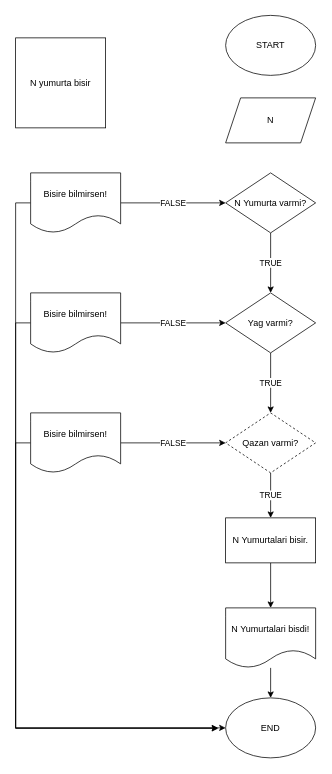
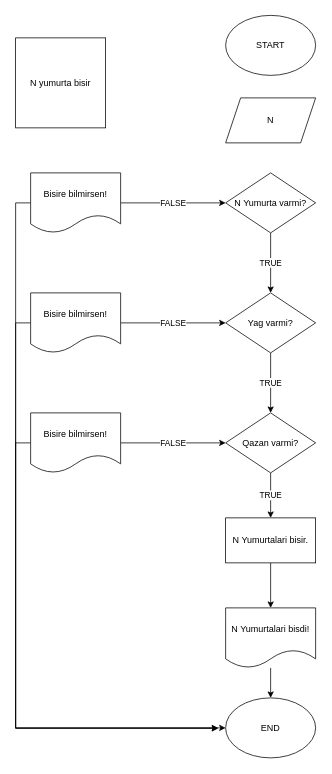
(270, 443) -> (270, 443)
